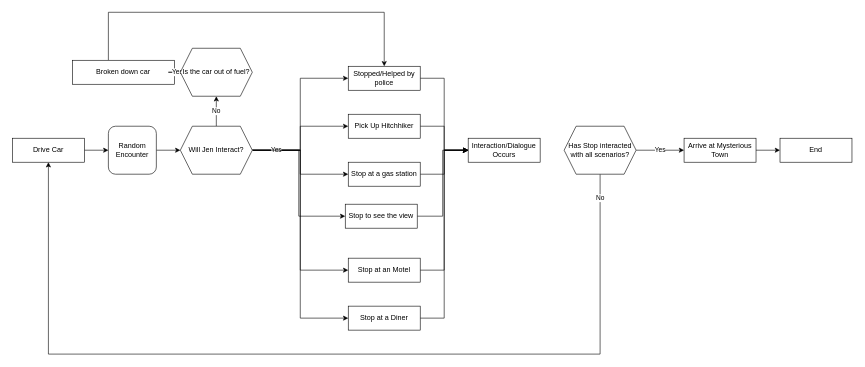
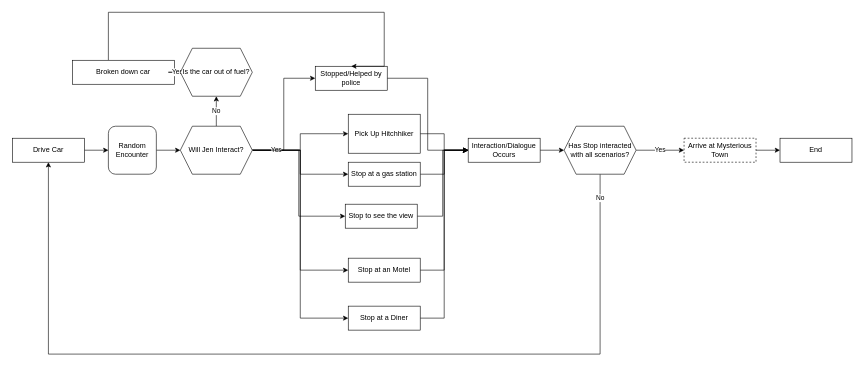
(384, 78) -> (351, 78)
(384, 126) -> (384, 134)
none -> (558, 150)
(720, 150) -> (720, 150)
